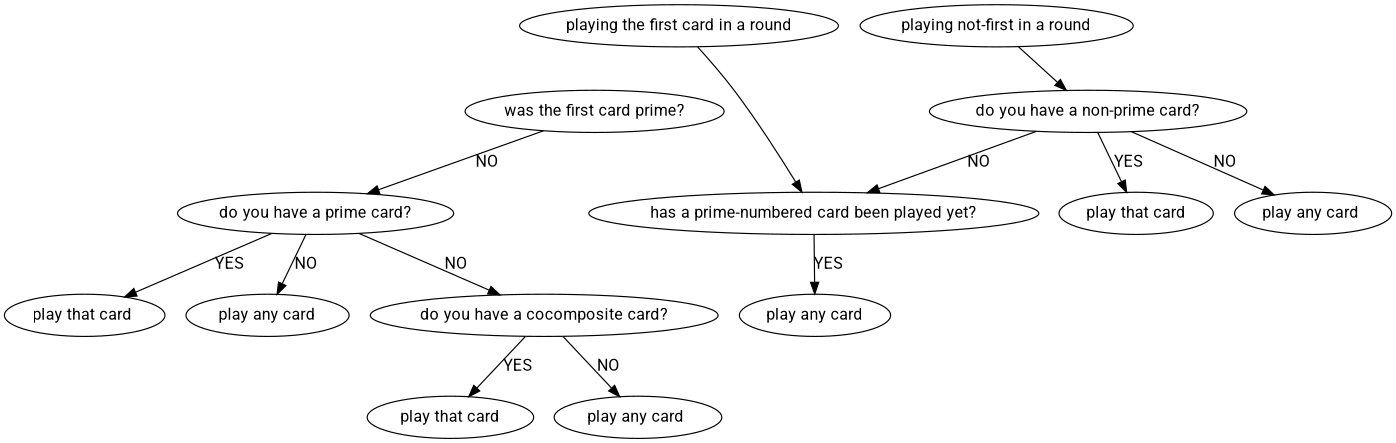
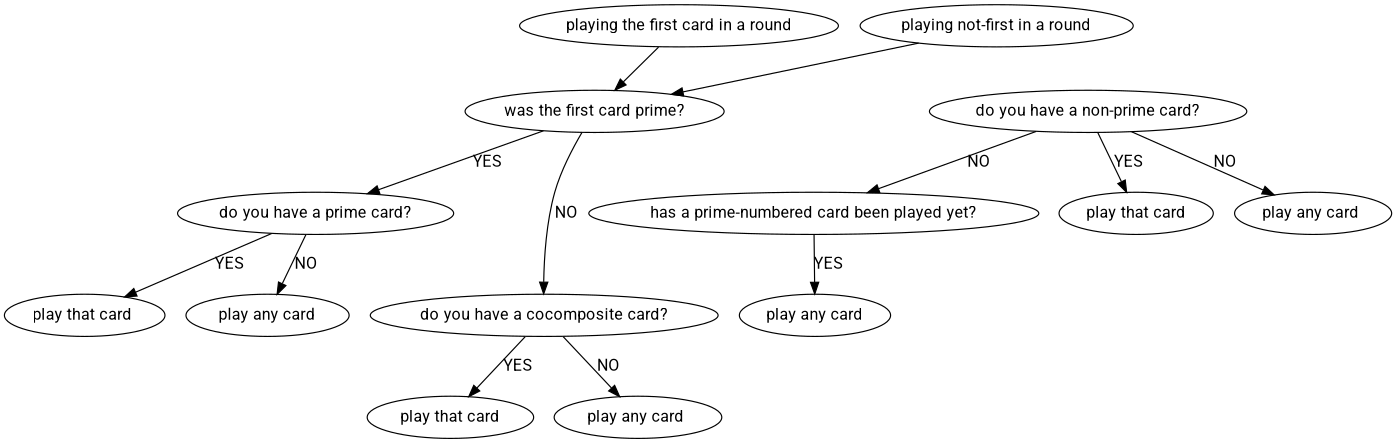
(1038, 64) -> (801, 68)
(750, 112) -> (641, 64)
(487, 162) -> (487, 162)
(424, 262) -> (552, 204)
